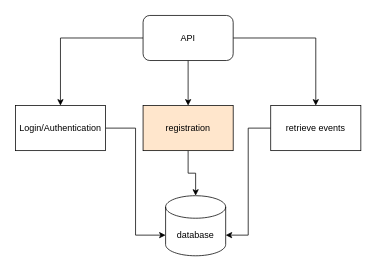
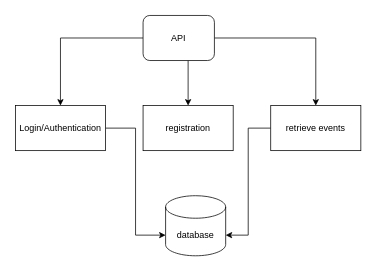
(188, 38) -> (179, 38)
(188, 128) -> (188, 128)
(195, 176) -> none
